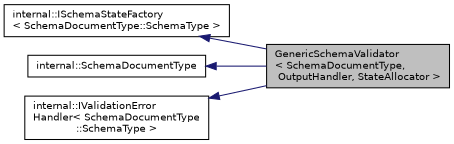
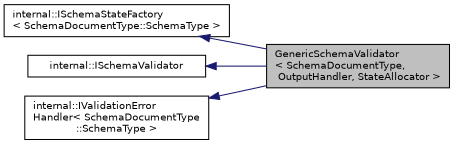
(117, 66) -> (117, 66)
